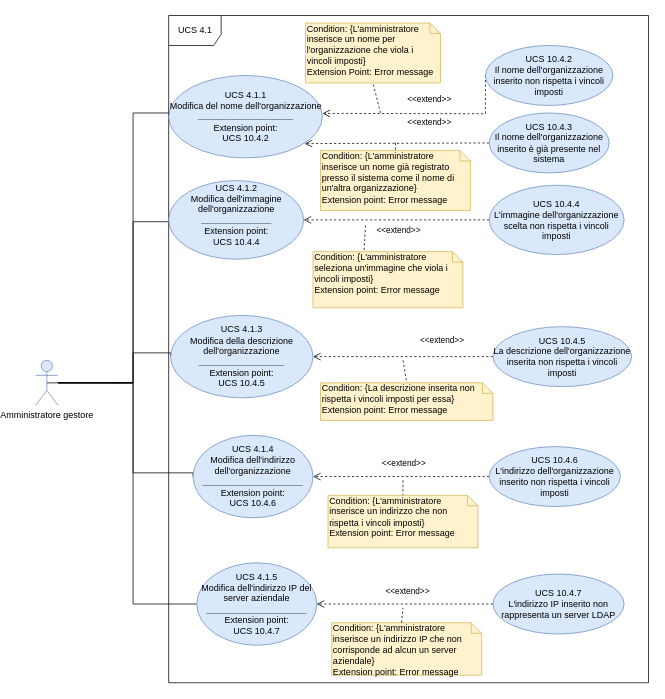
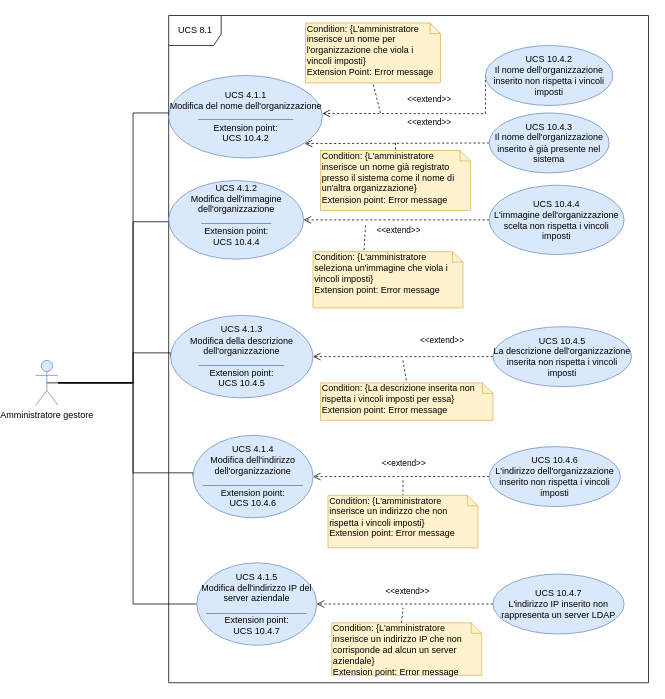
(195, 30) -> (195, 30)
